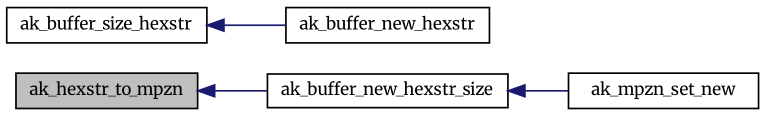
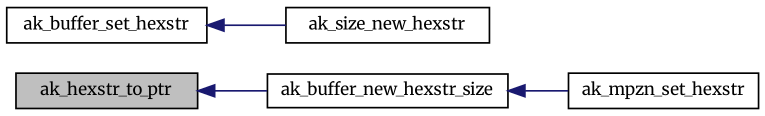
(107, 25) -> (107, 25)
(388, 25) -> (388, 25)
(107, 91) -> (107, 91)
(664, 91) -> (664, 91)
